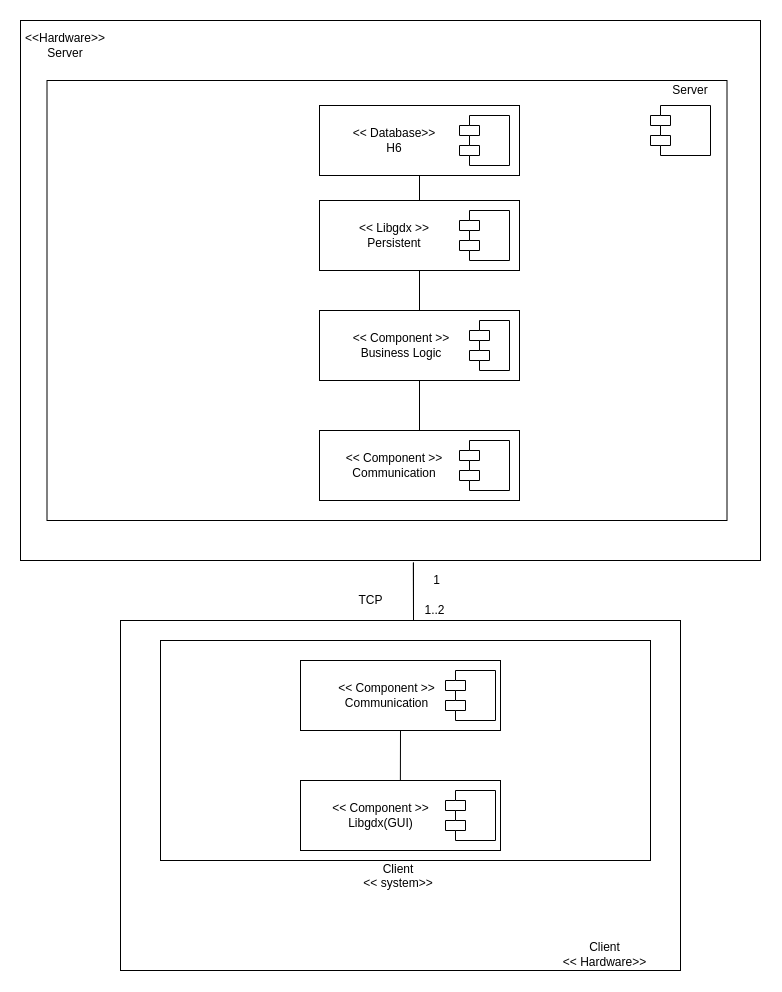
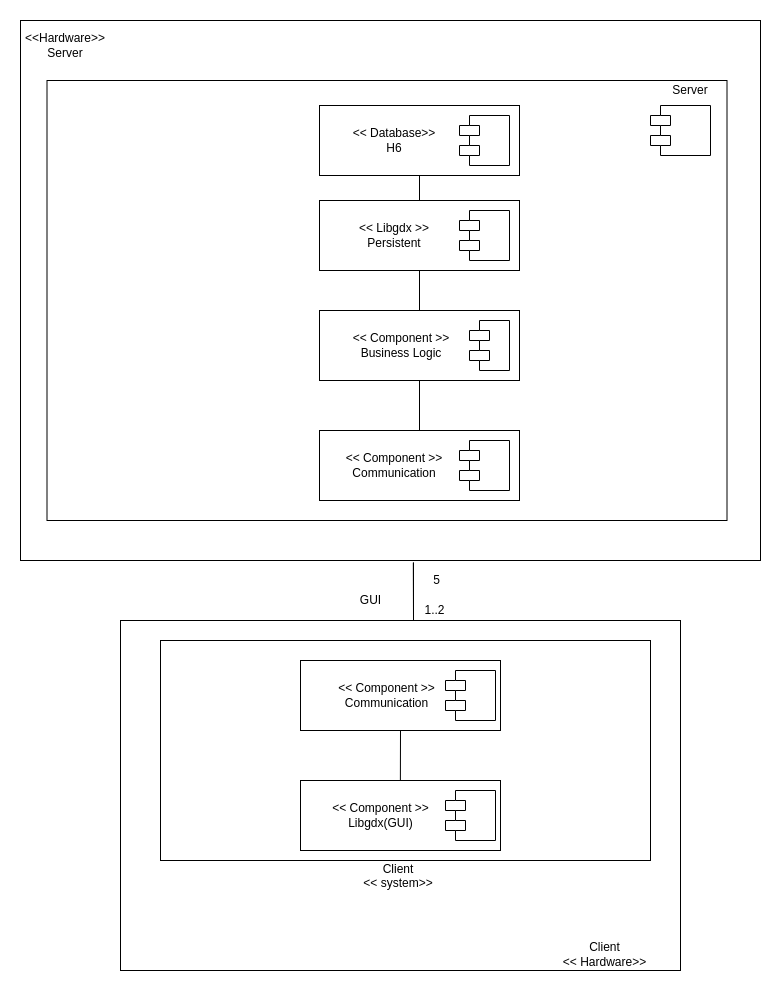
(437, 581) -> (437, 581)
(371, 601) -> (371, 601)
